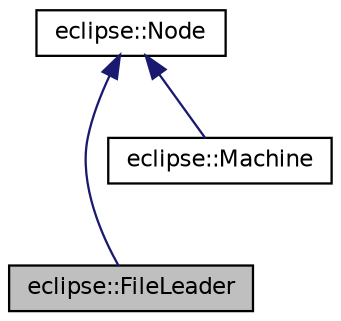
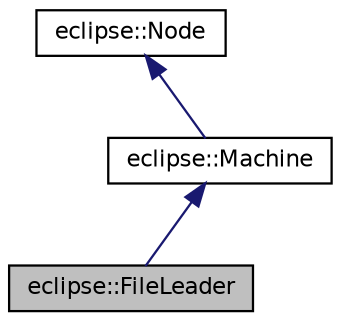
(86, 172) -> (169, 234)
